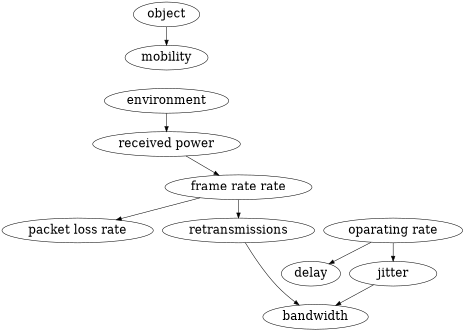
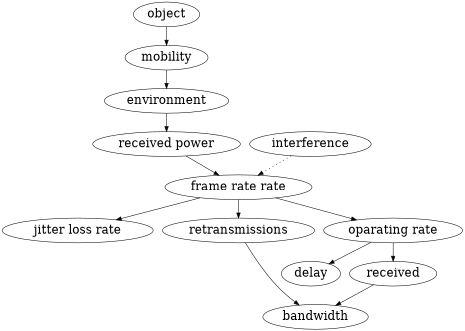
none -> (167, 77)
none -> (310, 144)
none -> (314, 208)
(78, 230) -> (78, 230)
(393, 274) -> (393, 274)
